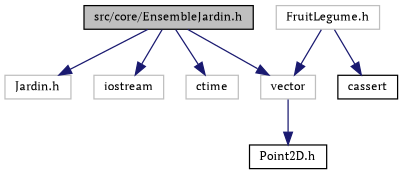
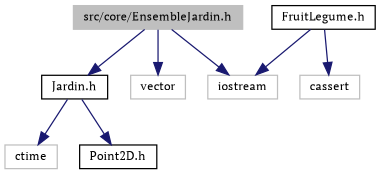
(169, 17) -> (158, 17)
(328, 17) -> (324, 17)
(187, 47) -> (56, 117)
(311, 47) -> (288, 48)
(38, 87) -> (75, 87)
(368, 87) -> (330, 87)
(288, 116) -> (93, 117)
